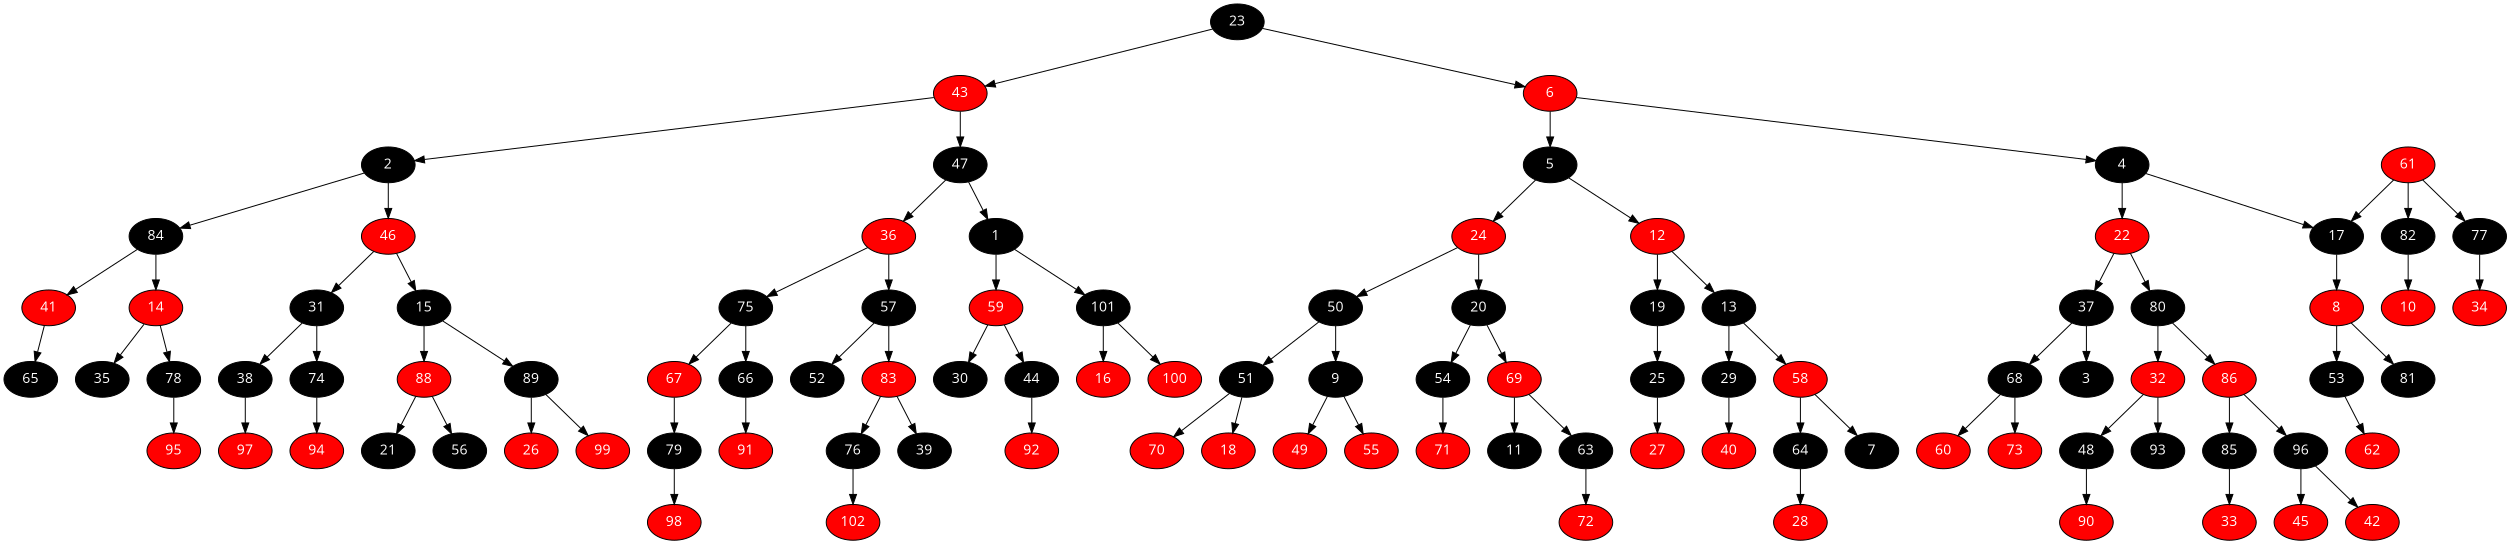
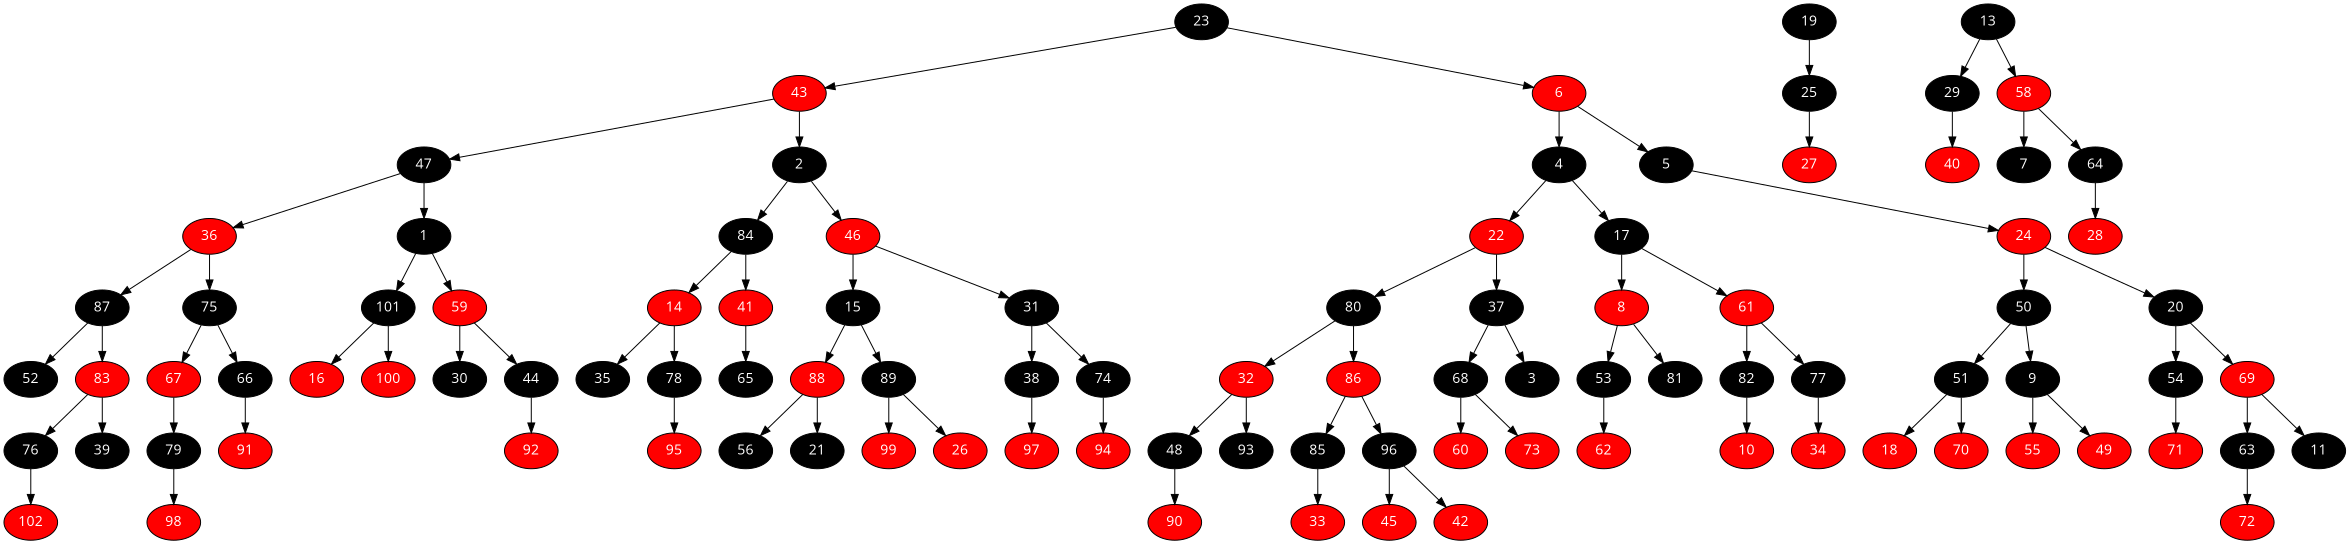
(2376, 197) -> (1680, 270)
(1657, 236) -> none
(889, 308) -> (102, 308)
